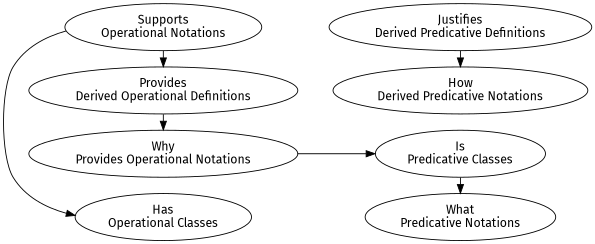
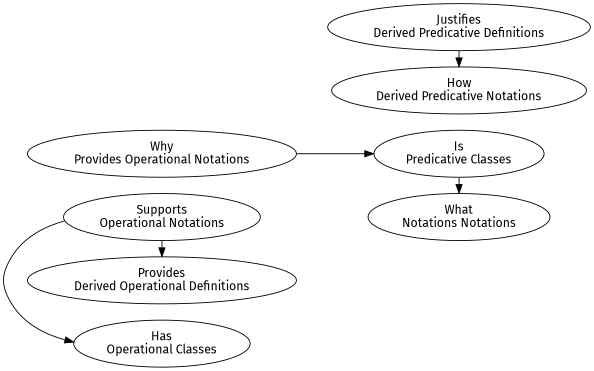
(163, 118) -> none
(460, 217) -> (459, 217)
